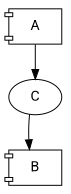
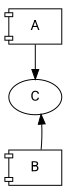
(29, 127) -> (42, 137)
